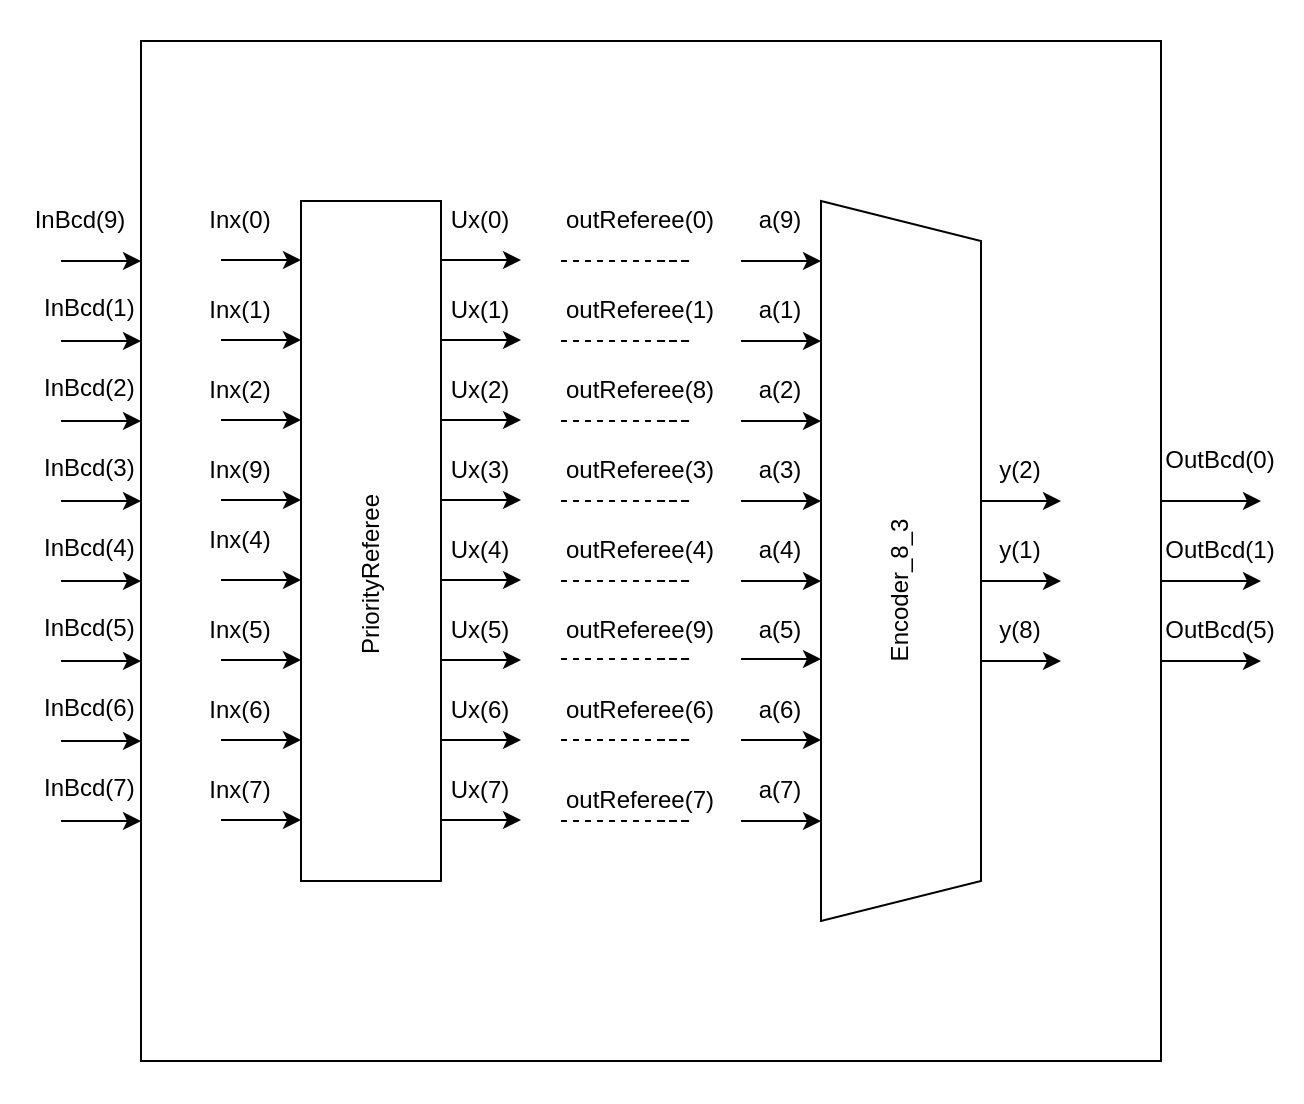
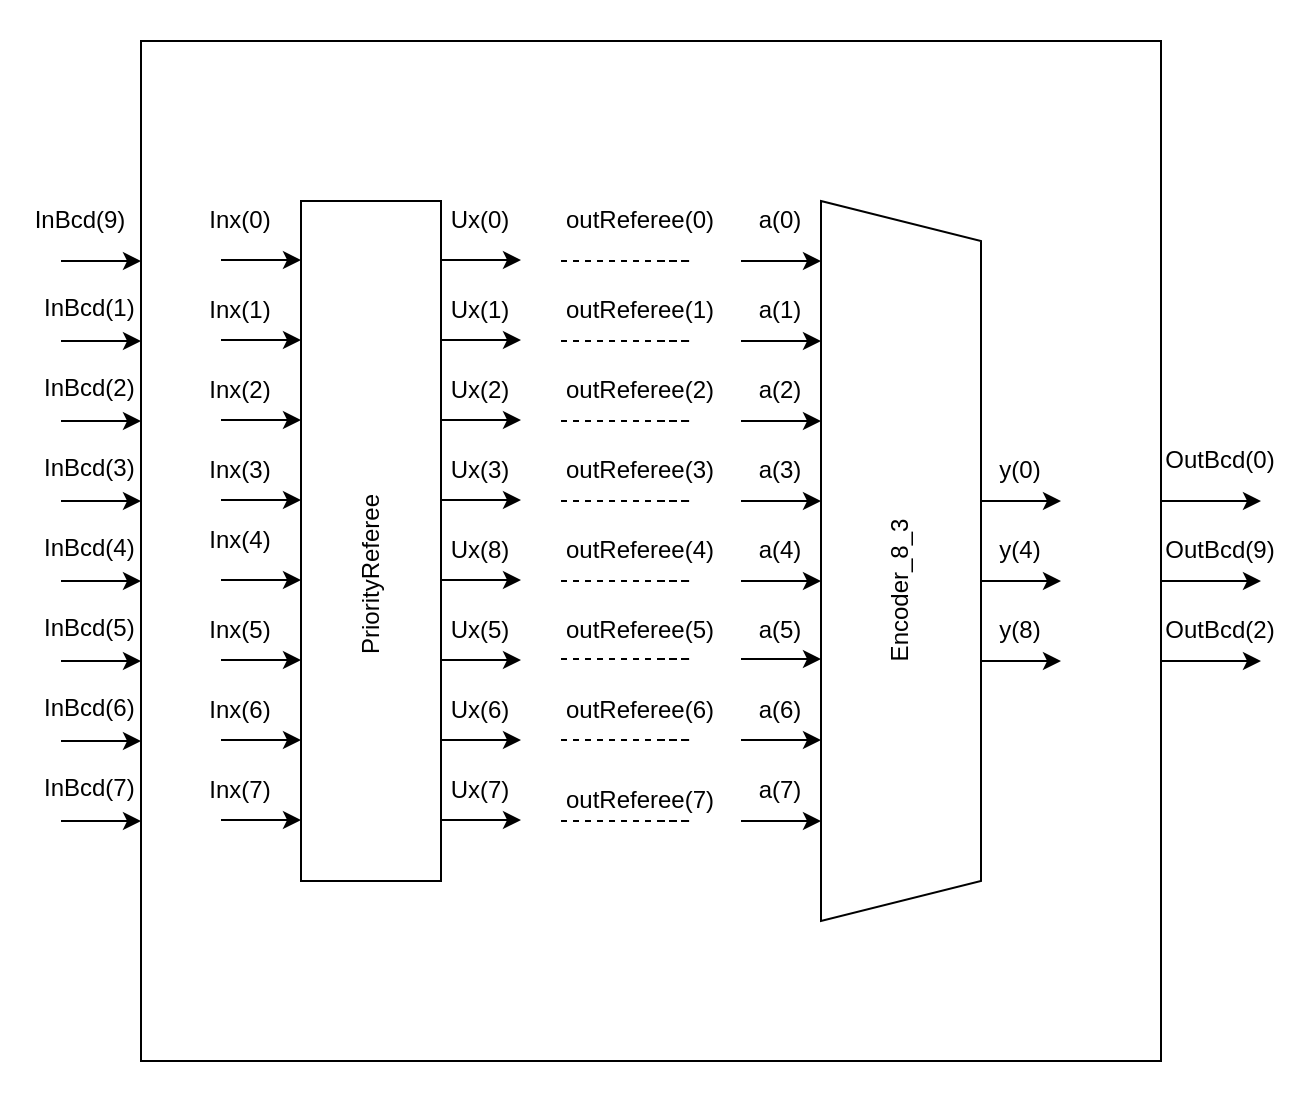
(781, 221) -> (781, 221)
(641, 391) -> (641, 391)
(241, 471) -> (241, 471)
(1021, 471) -> (1021, 471)
(481, 551) -> (481, 551)
(1021, 551) -> (1021, 551)
(1221, 551) -> (1221, 551)
(641, 631) -> (641, 631)
(1221, 631) -> (1221, 631)
